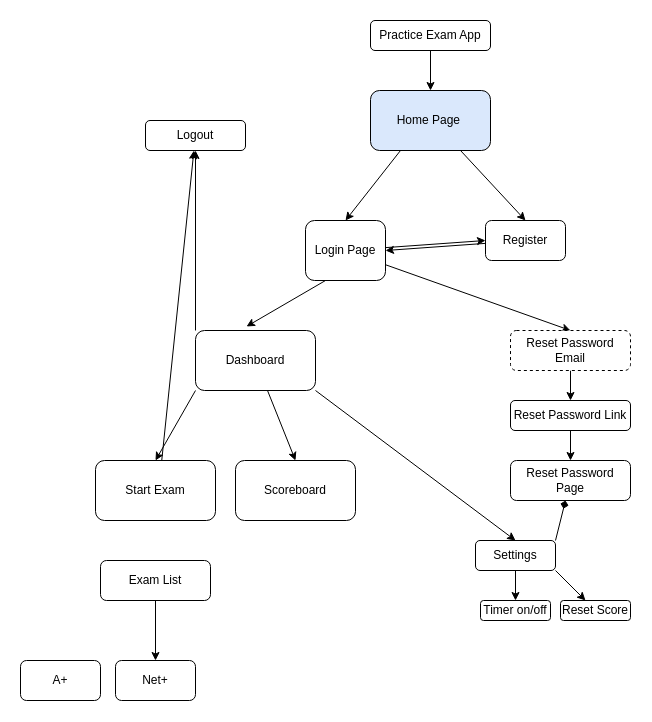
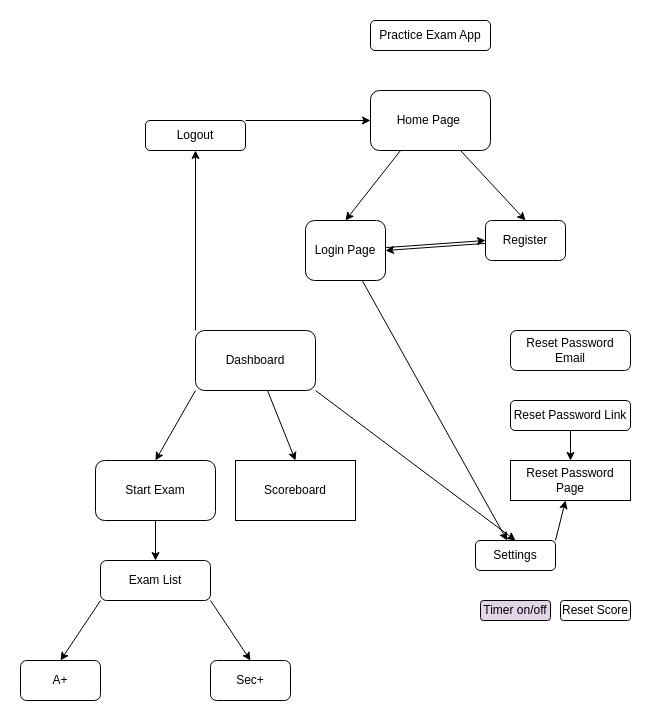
(431, 67) -> none
none -> (305, 121)
(431, 121) -> (431, 121)
(475, 296) -> (430, 403)
(179, 298) -> (156, 537)
(289, 302) -> none
(571, 351) -> (571, 351)
(571, 382) -> none
(571, 481) -> (571, 481)
(296, 491) -> (296, 491)
(563, 509) -> (563, 509)
(516, 582) -> none
(568, 583) -> none
(516, 611) -> (516, 611)
none -> (83, 627)
(156, 627) -> none
none -> (228, 627)
(156, 681) -> none
none -> (251, 681)
